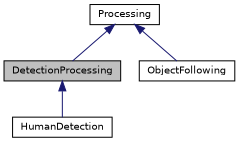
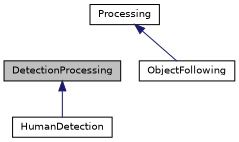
(90, 46) -> none
